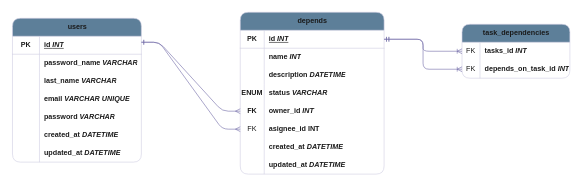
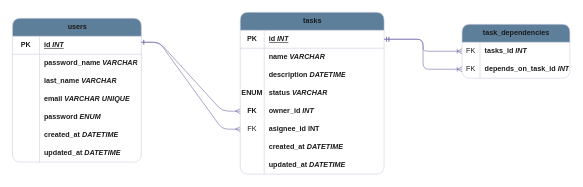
(313, 21) -> (313, 21)
(284, 57) -> (292, 57)
(75, 117) -> (69, 117)
